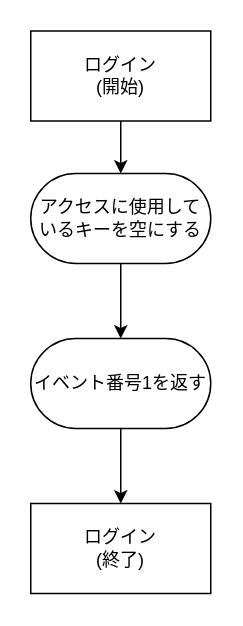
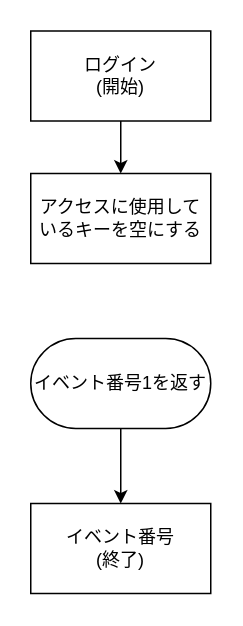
(121, 218) -> (121, 218)
(121, 295) -> none
(121, 548) -> (121, 548)
